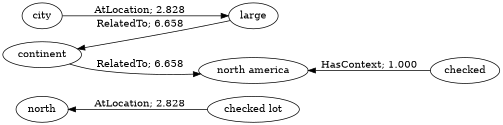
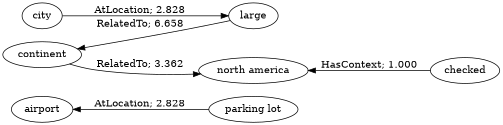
(140, 64) -> (140, 64)
(42, 109) -> (42, 109)
(253, 109) -> (253, 109)
